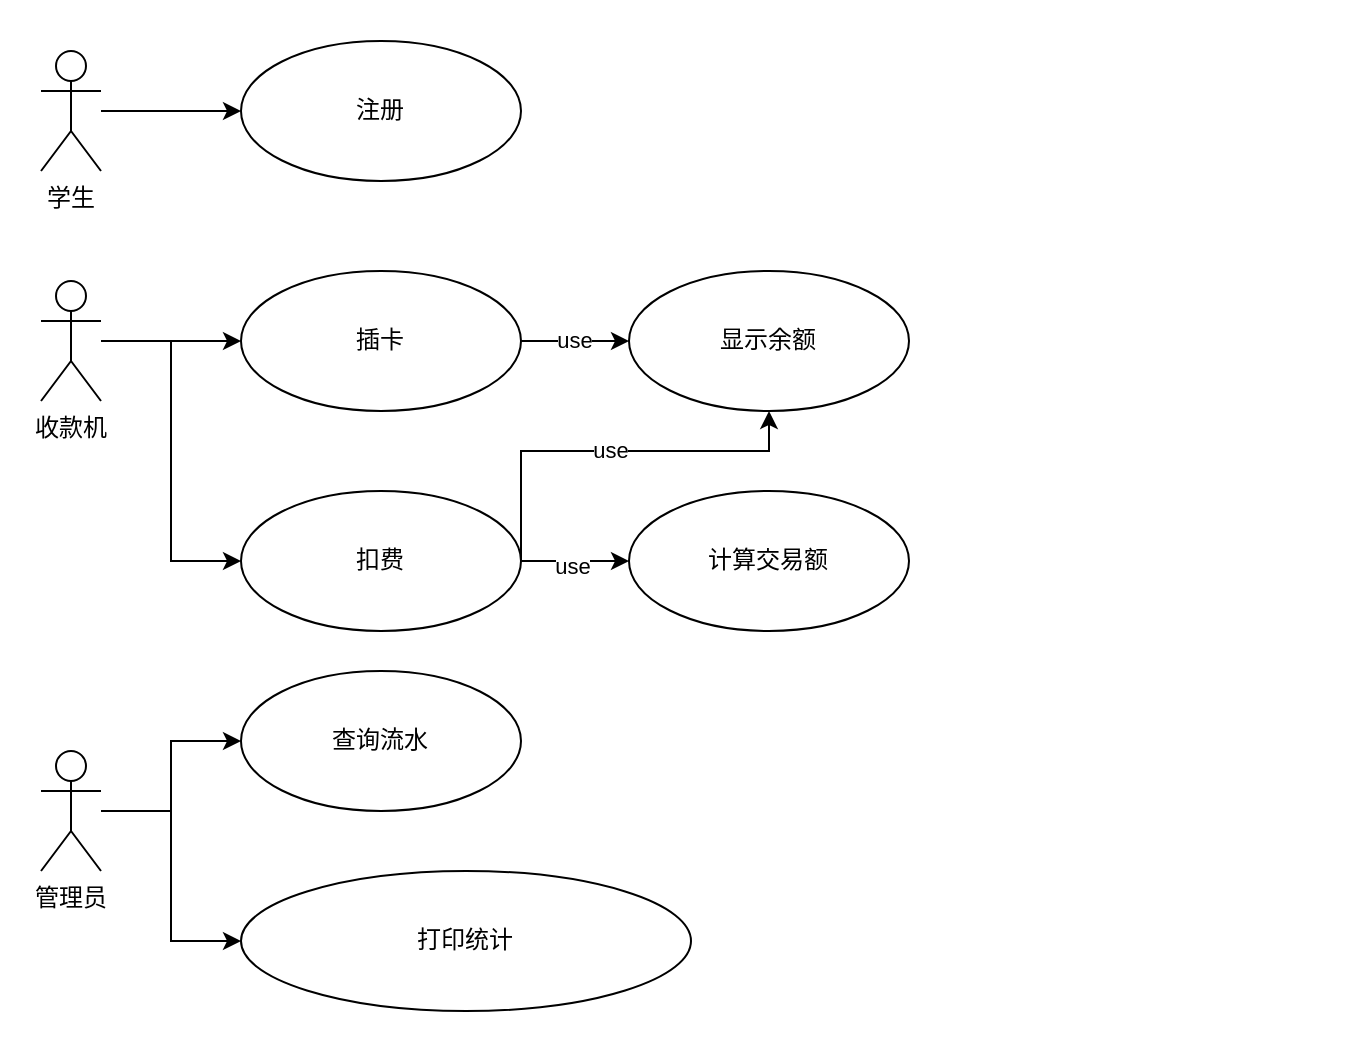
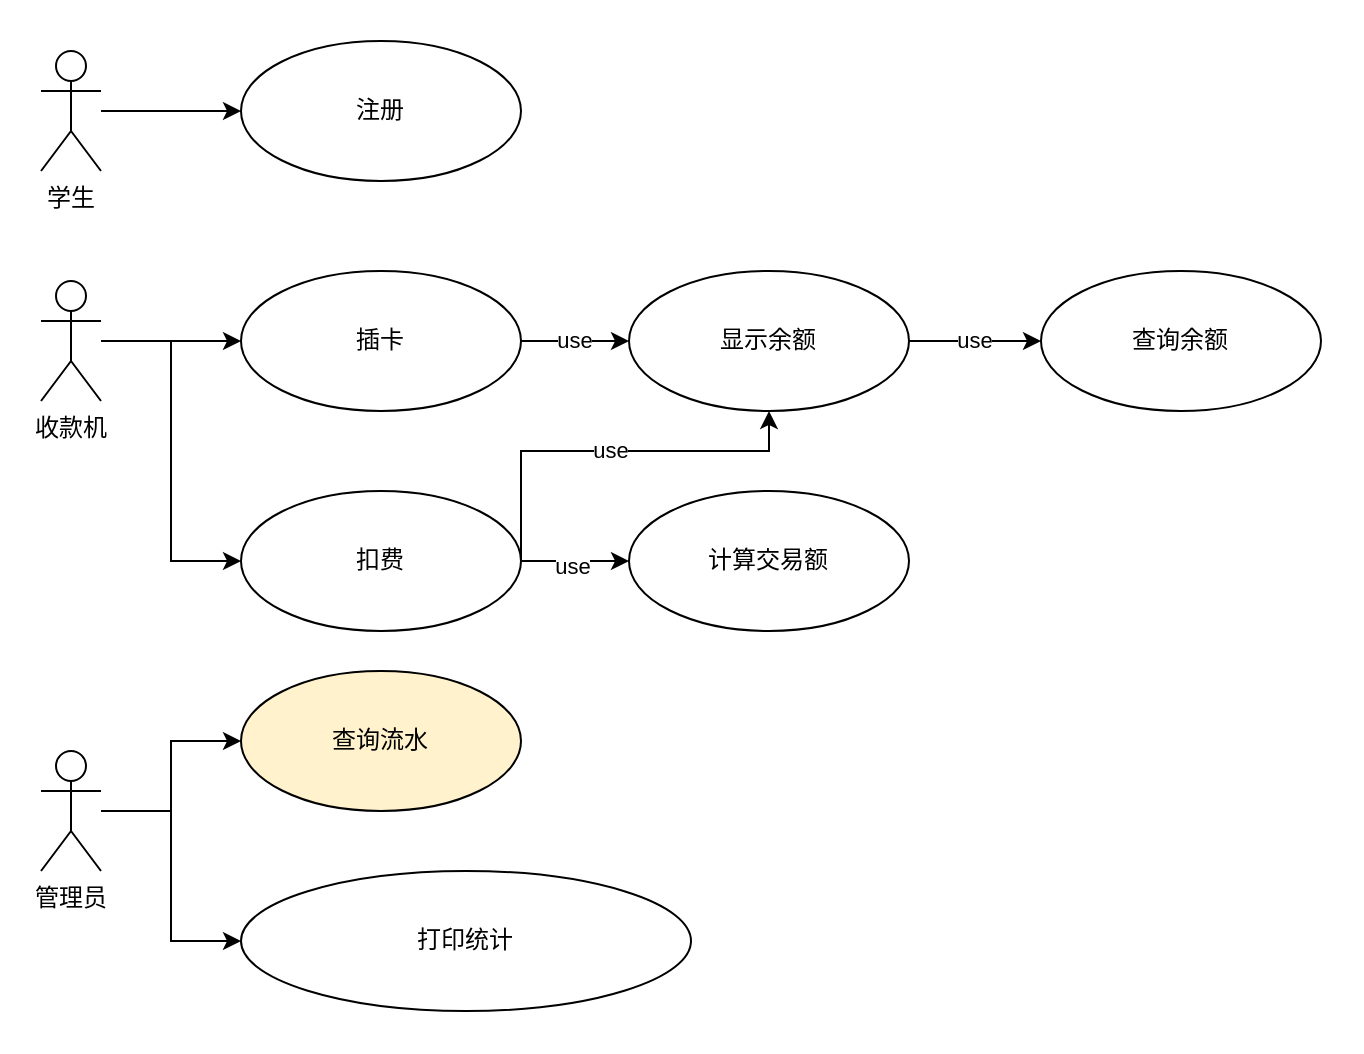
none -> (968, 341)
none -> (1181, 341)
(381, 741) -> (381, 741)
